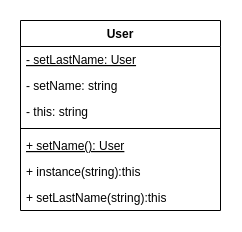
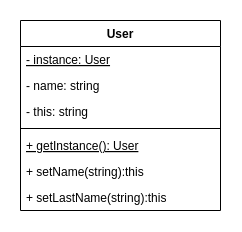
(85, 60) -> (74, 60)
(77, 86) -> (67, 86)
(78, 146) -> (92, 146)
(95, 172) -> (94, 172)
